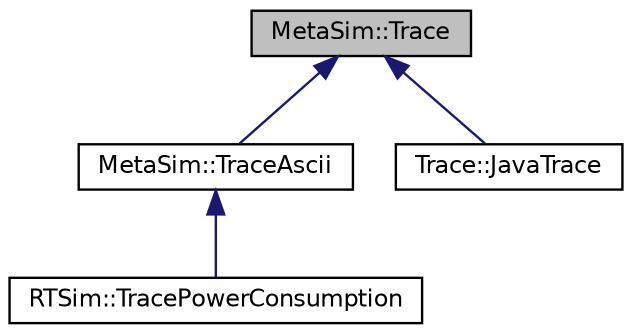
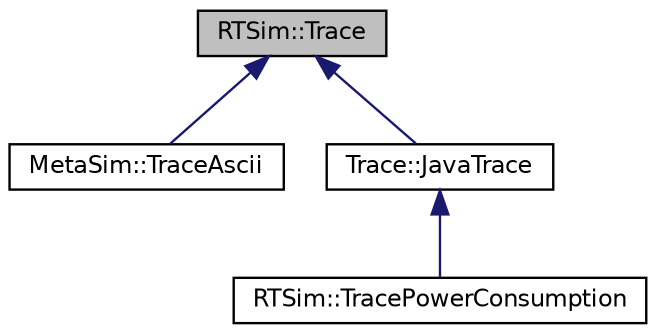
(361, 33) -> (292, 33)
(216, 246) -> (440, 246)
